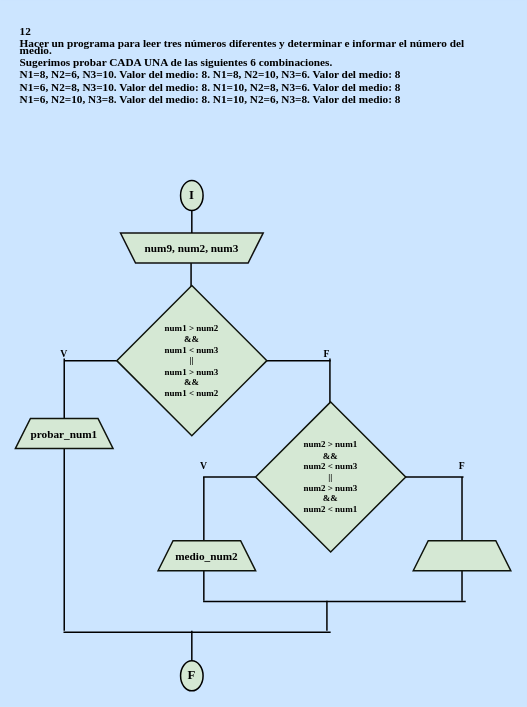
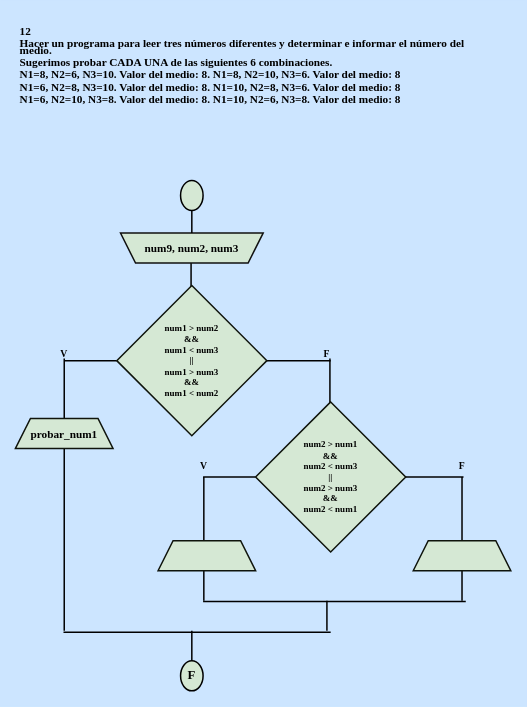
(192, 195) -> none
(207, 555) -> none
